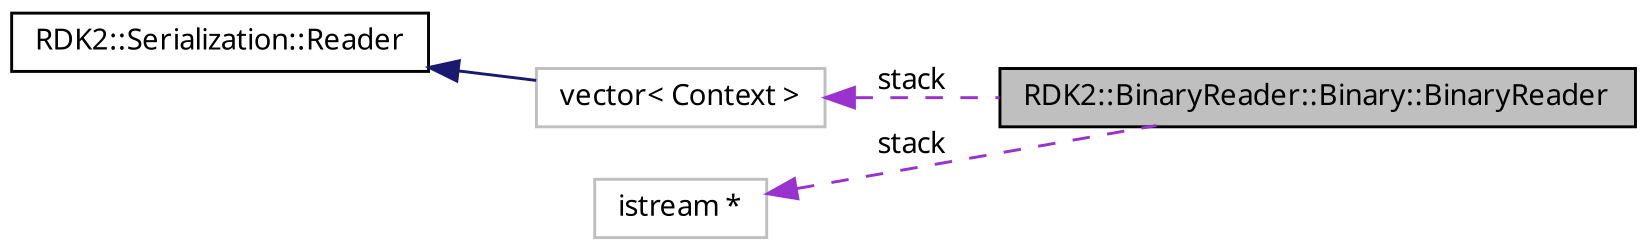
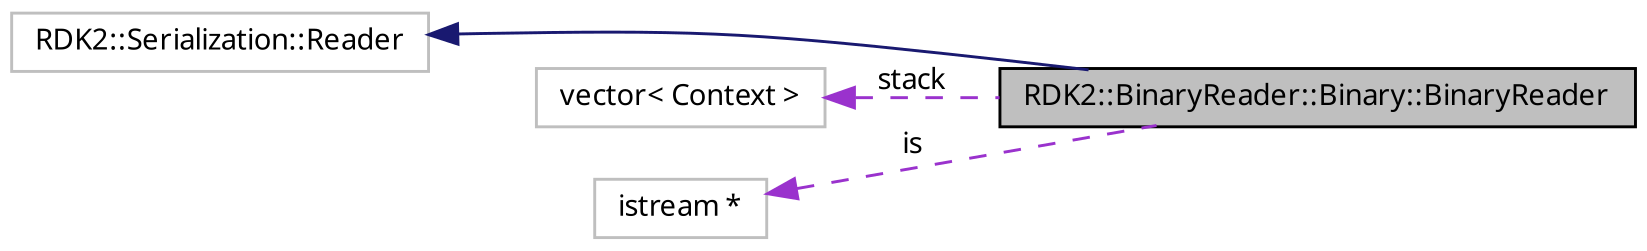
(220, 42) -> (220, 42)
(498, 76) -> (774, 38)
(912, 146) -> (912, 146)
